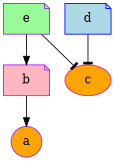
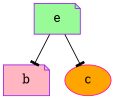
(88, 19) -> none
(26, 45) -> (43, 48)
(26, 142) -> none
